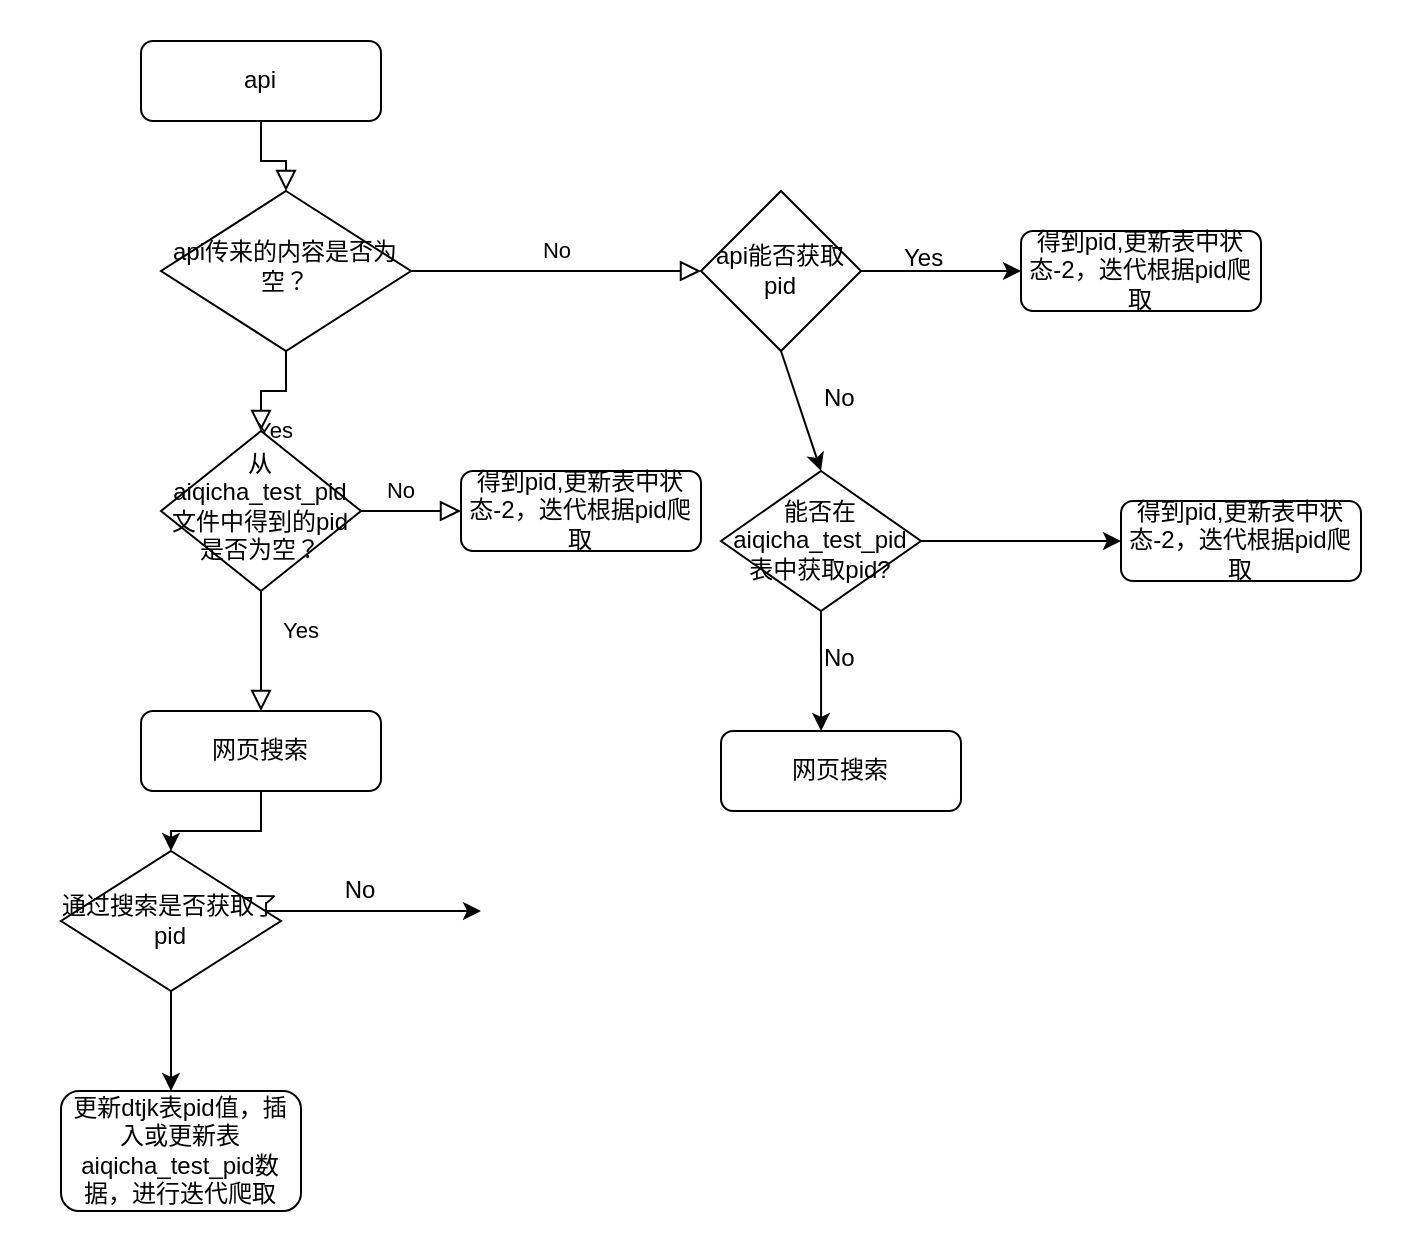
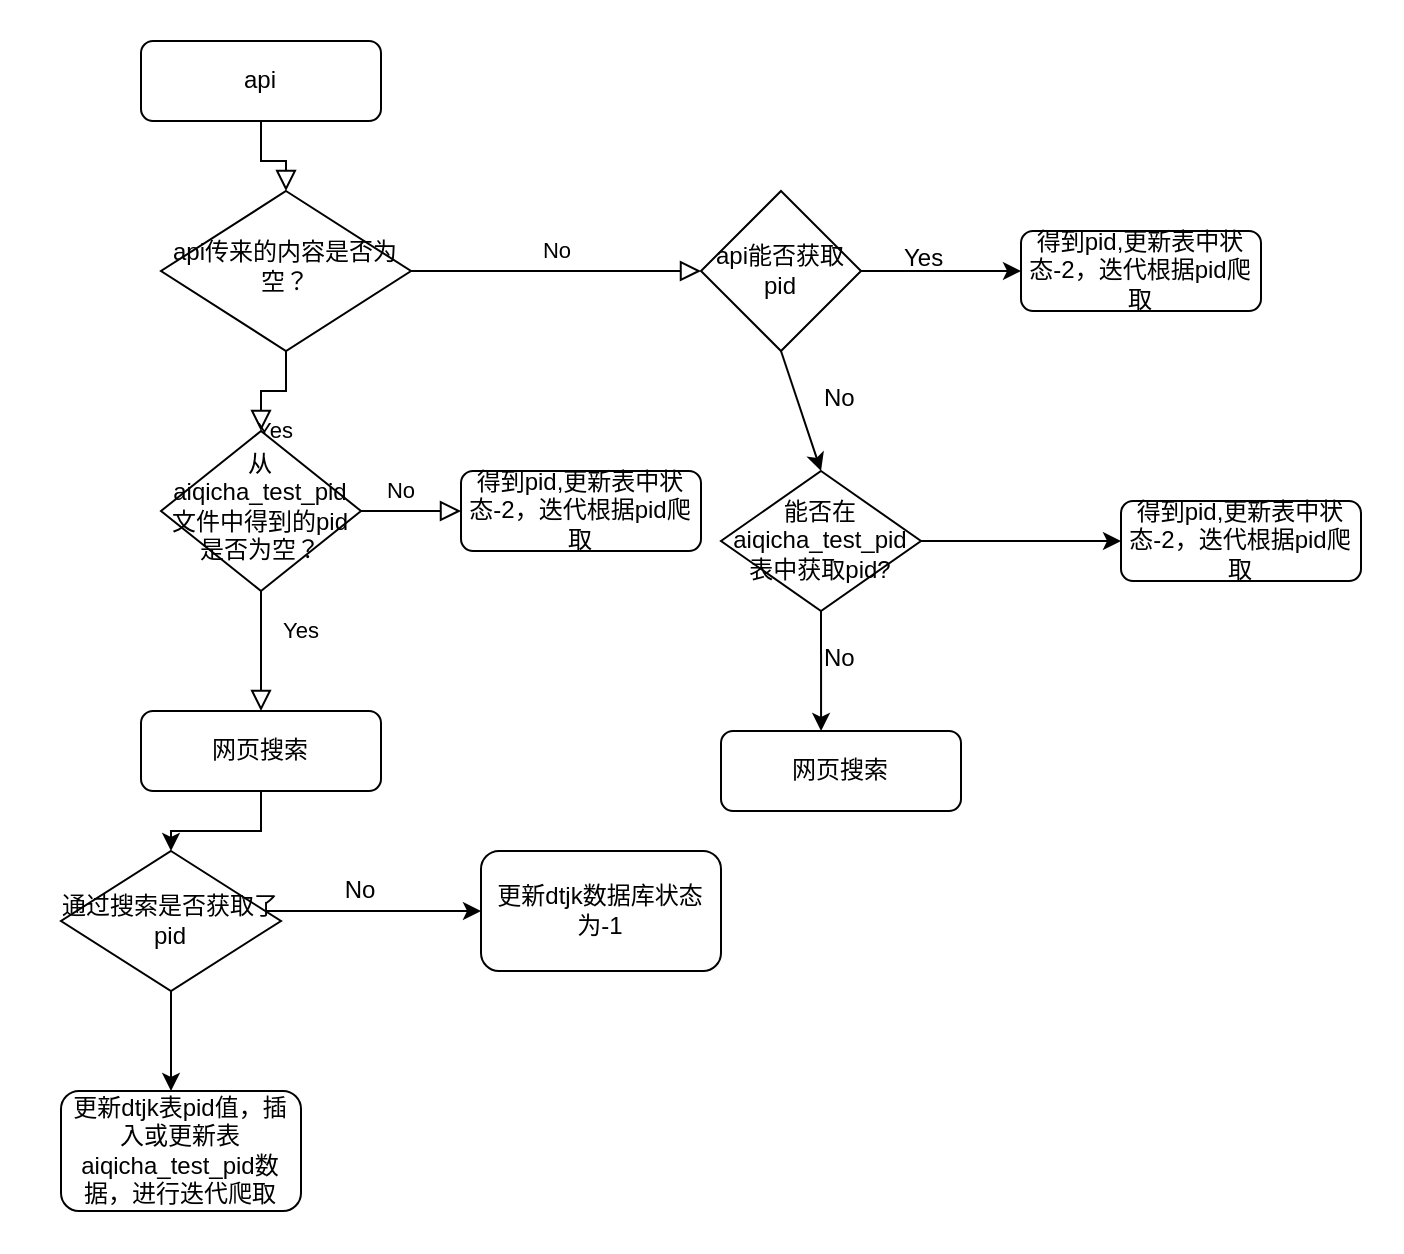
none -> (601, 911)
